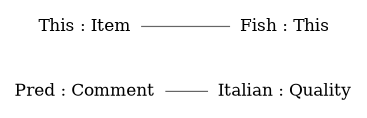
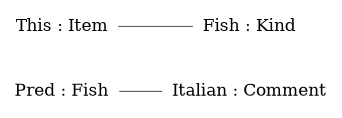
(285, 26) -> (250, 26)
(85, 91) -> (62, 91)
(285, 91) -> (250, 91)
